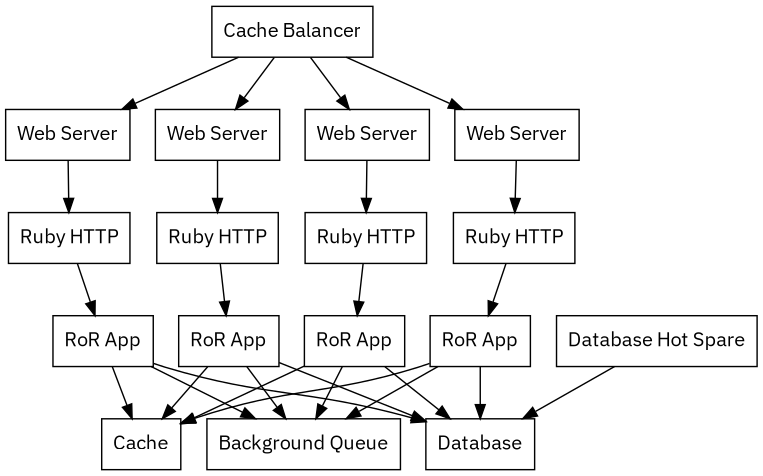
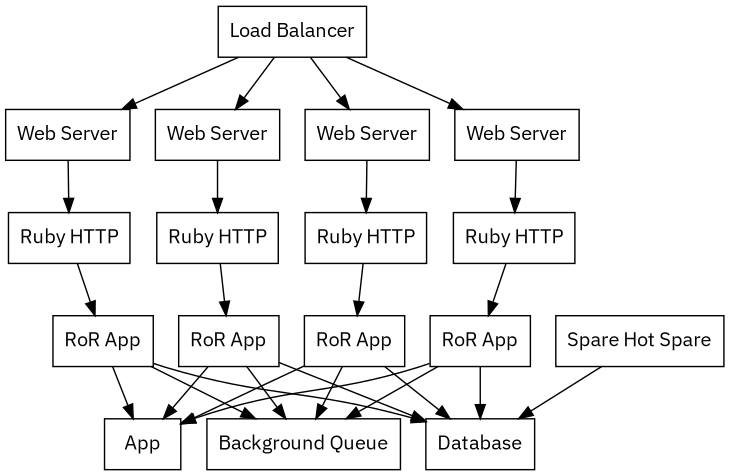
(292, 32) -> (292, 32)
(657, 341) -> (640, 341)
(141, 444) -> (143, 444)
